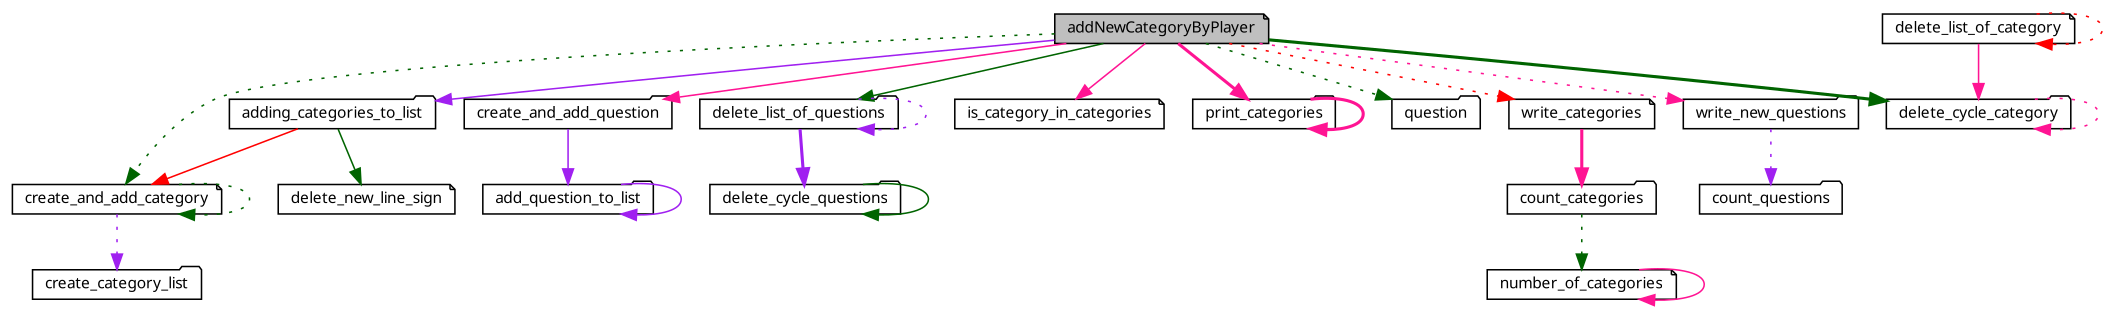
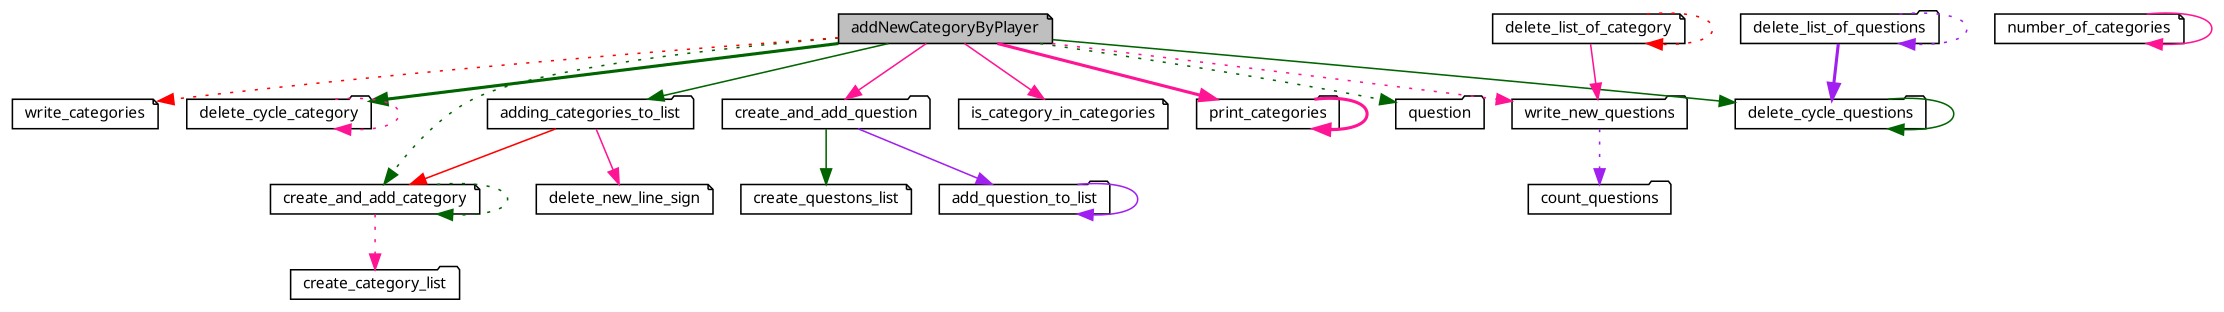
(1979, 64) -> (1593, 64)
(753, 69) -> (776, 70)
(988, 70) -> (1386, 70)
(347, 149) -> (605, 149)
none -> (826, 199)
(1582, 199) -> none
(117, 234) -> (375, 234)
